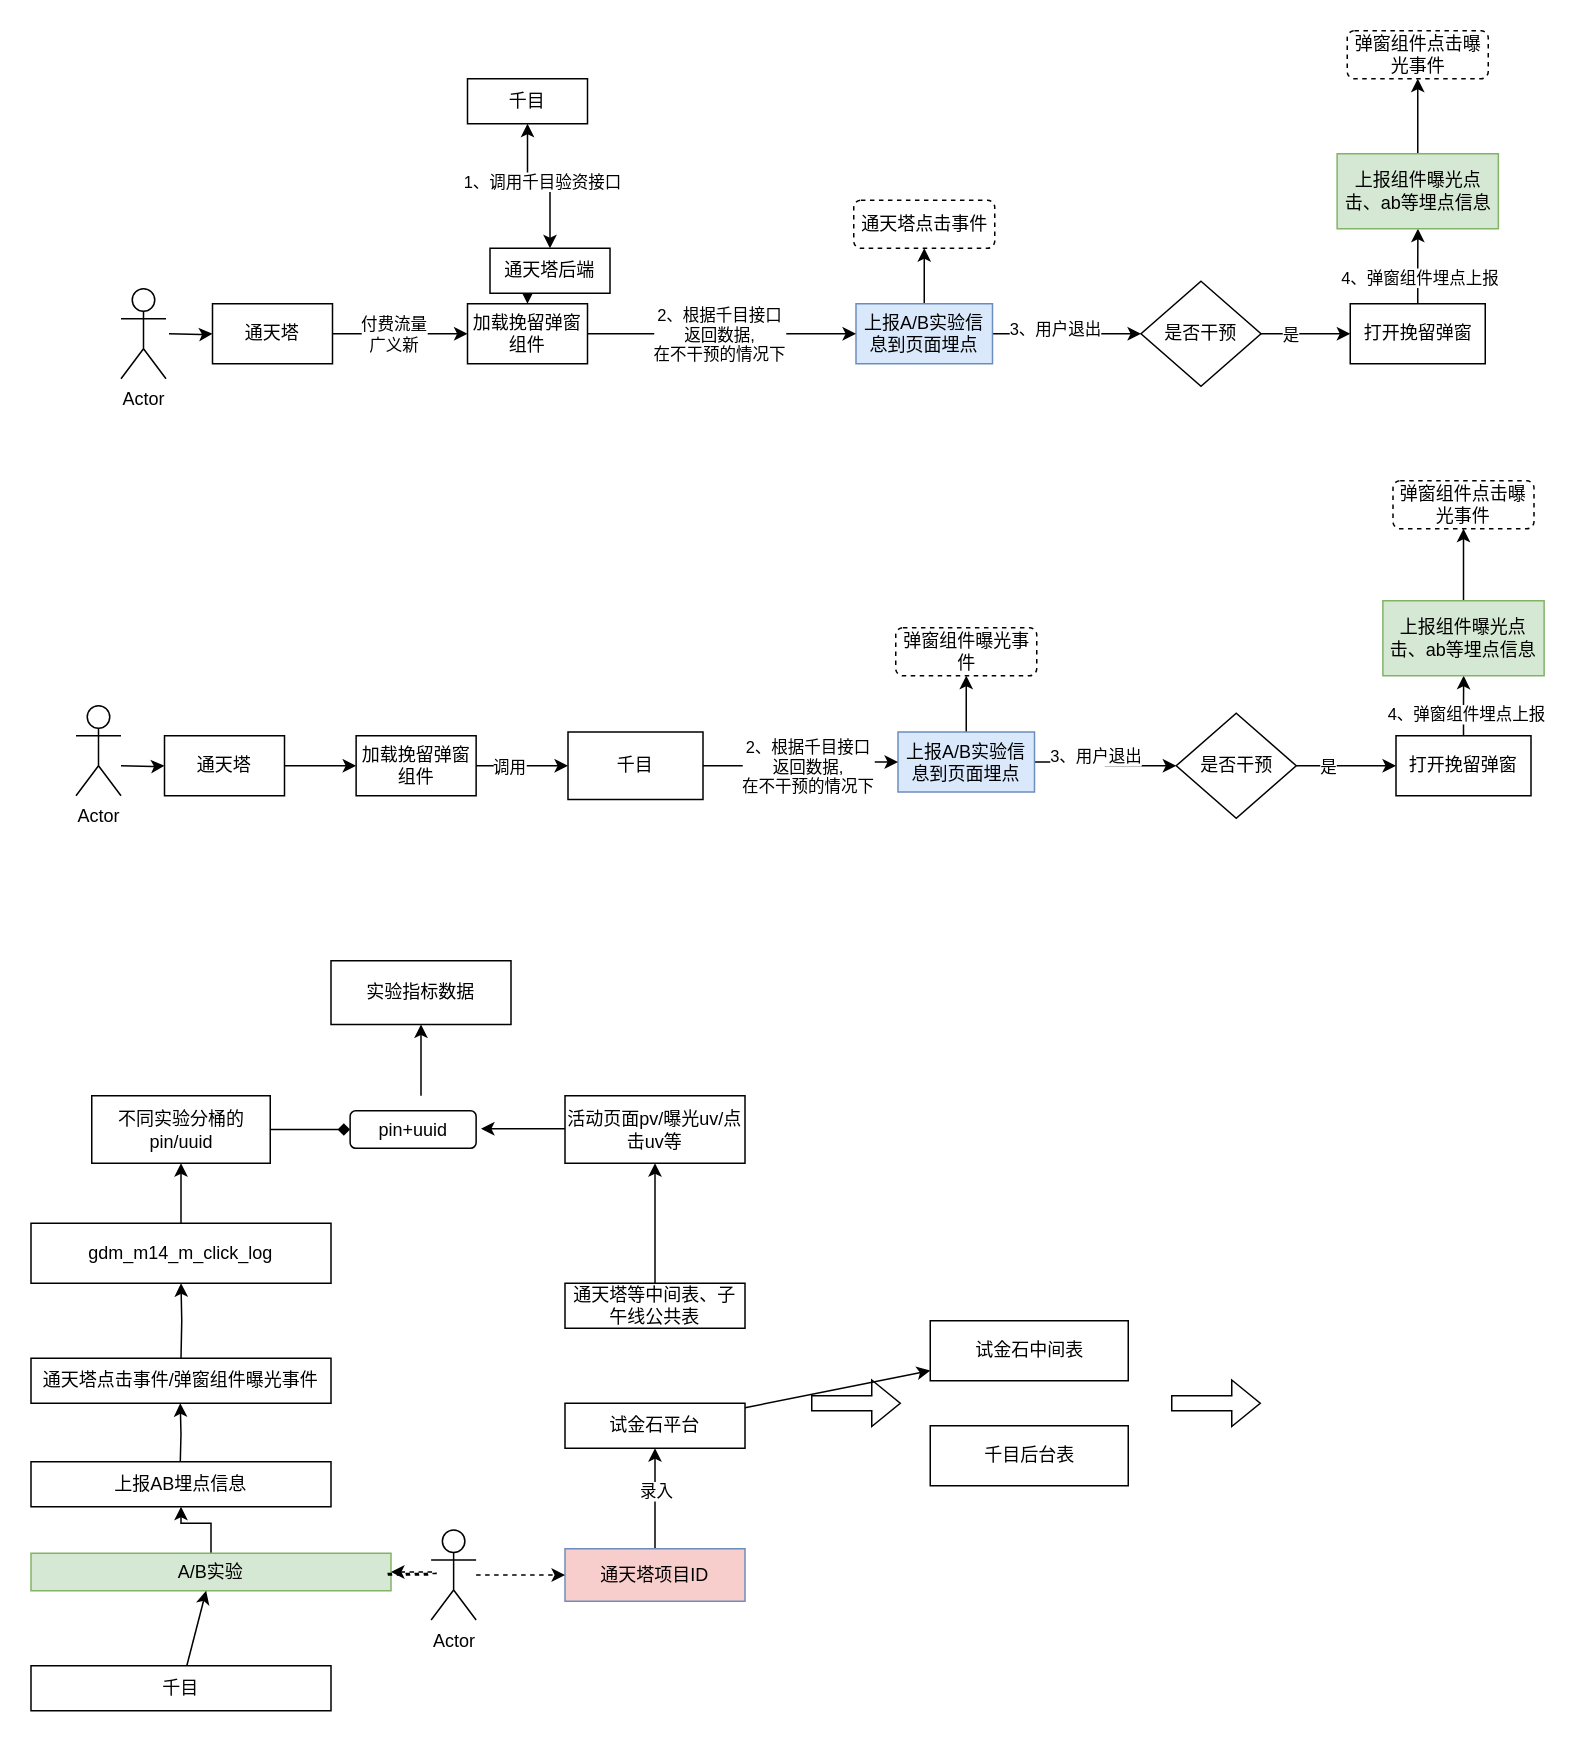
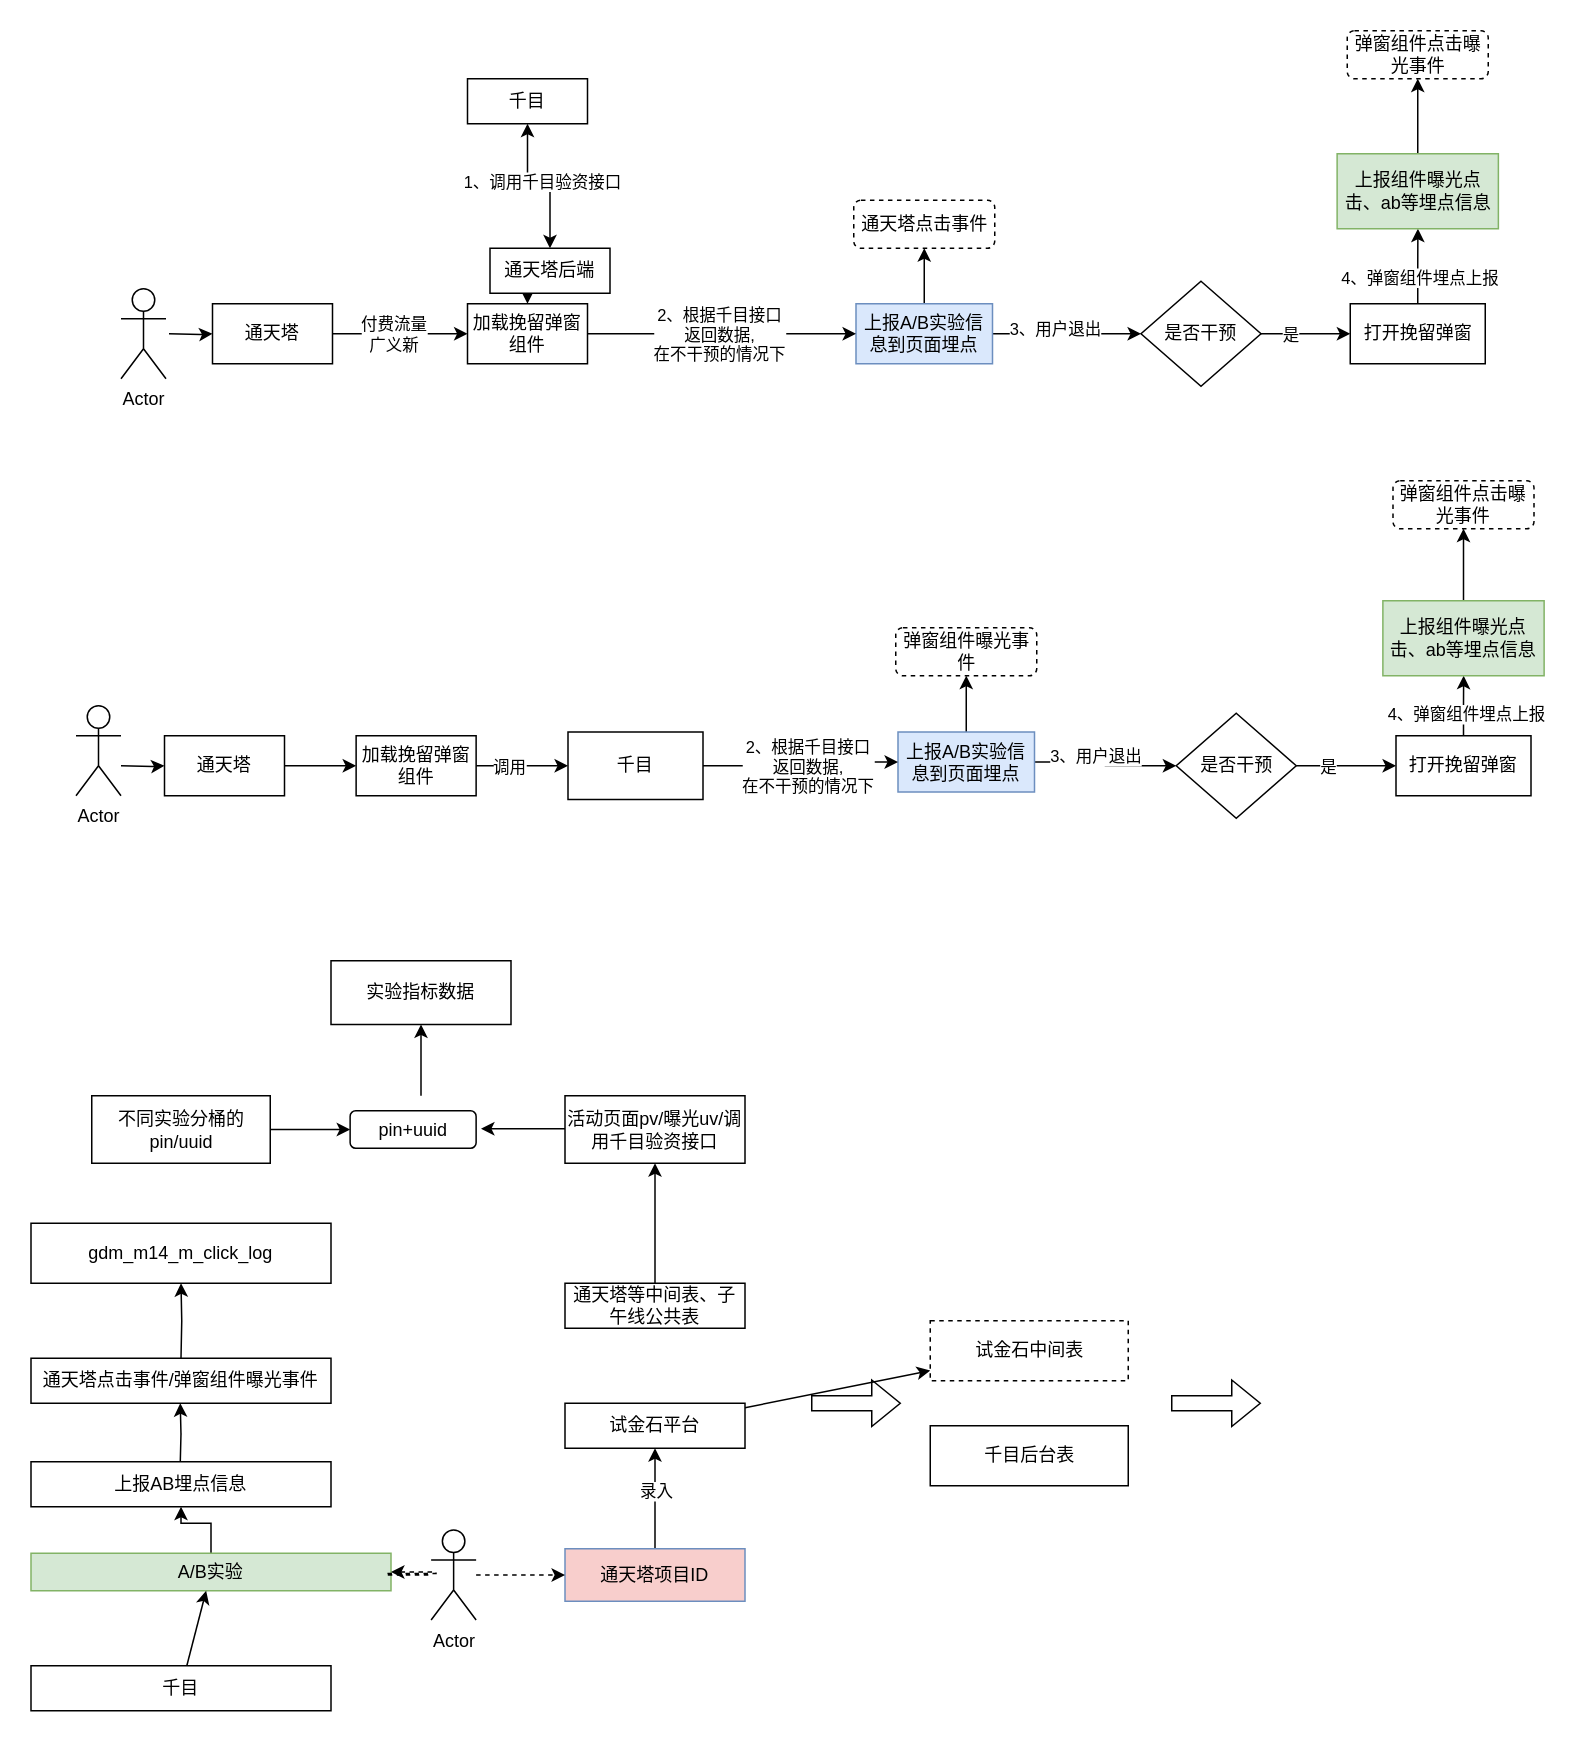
(337, 1130) -> (338, 1130)
(655, 1130) -> (655, 1130)
(181, 1198) -> none
(1029, 1351) -> (1029, 1351)
